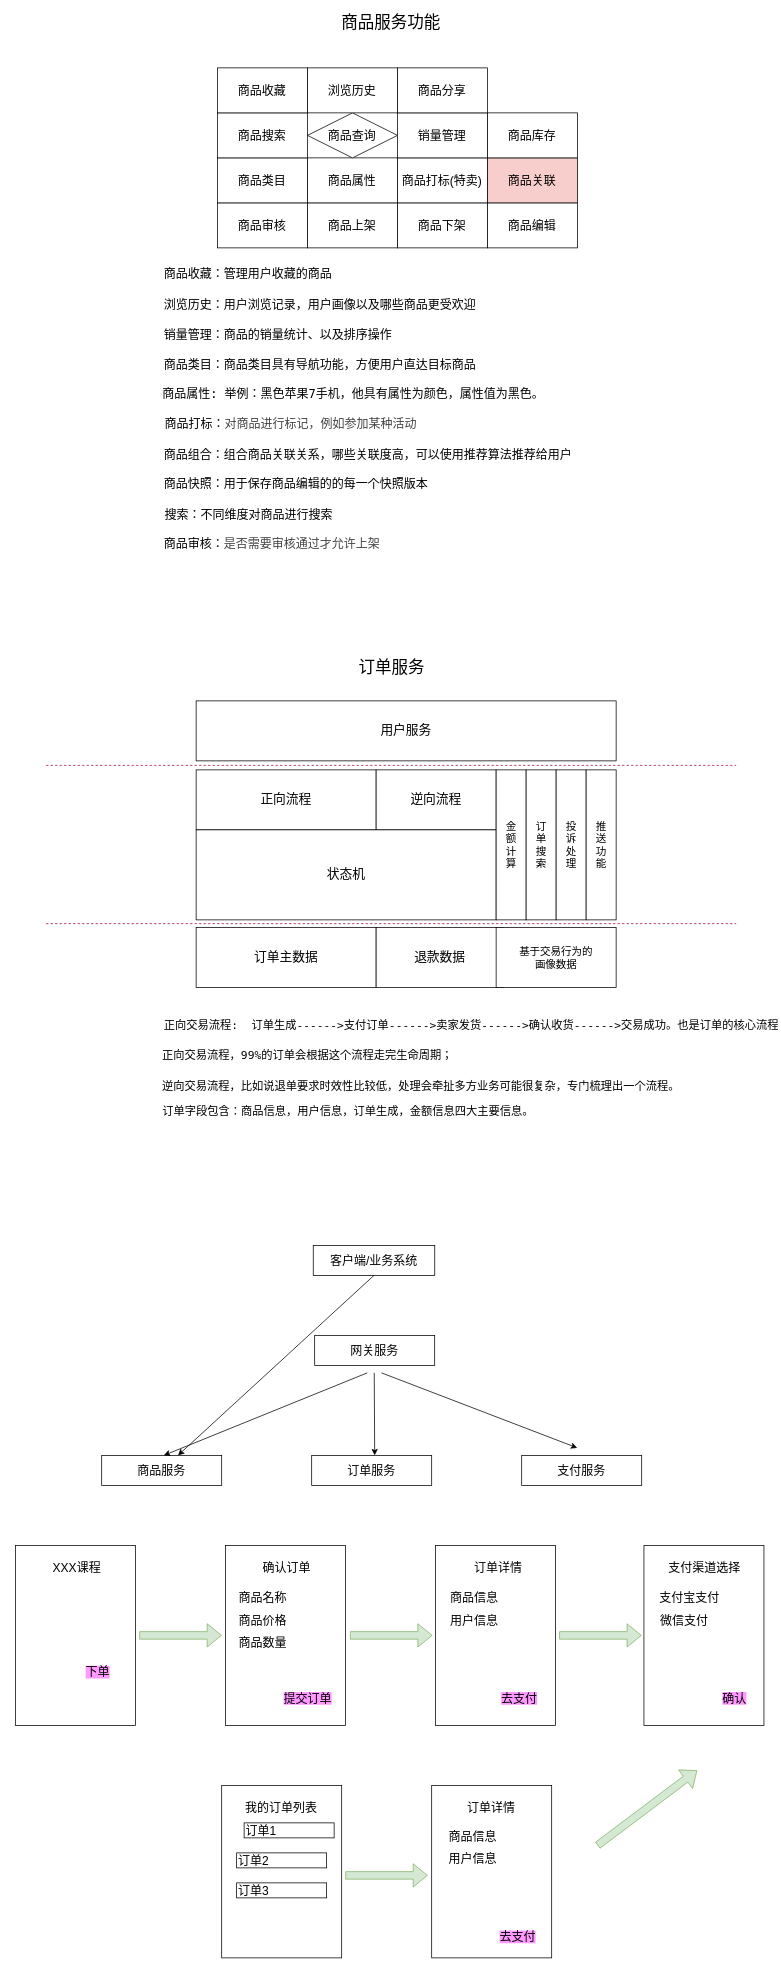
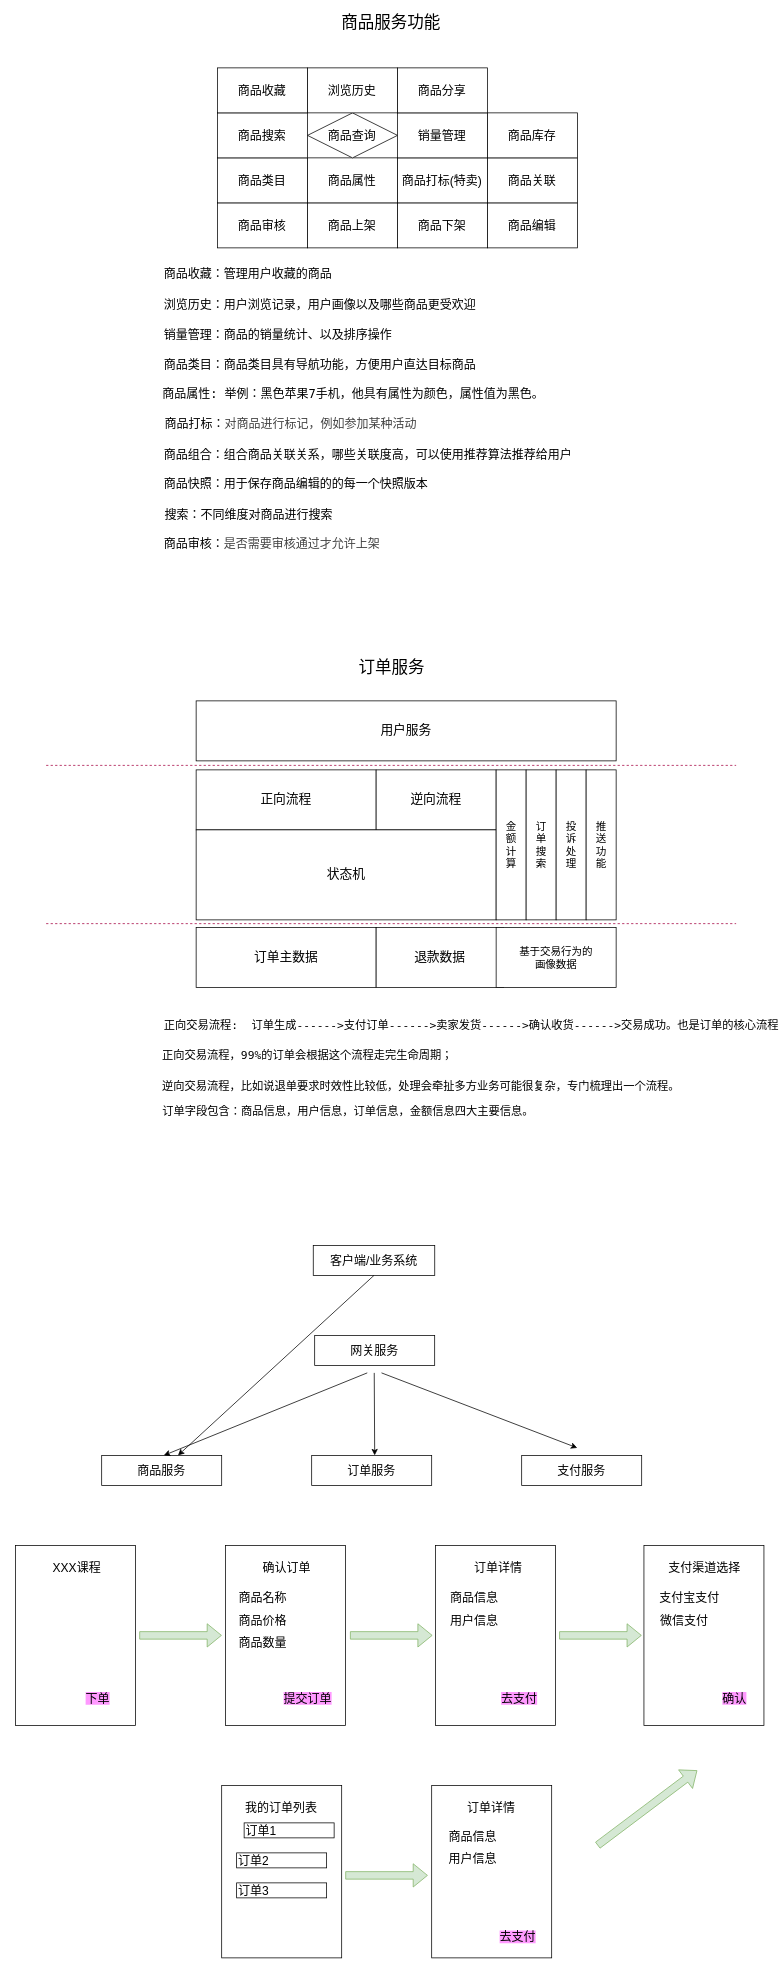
(532, 180) -> (532, 180)
(348, 1100) -> (348, 1100)
(98, 1672) -> (98, 1698)
